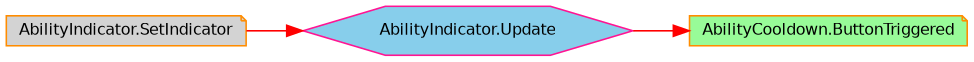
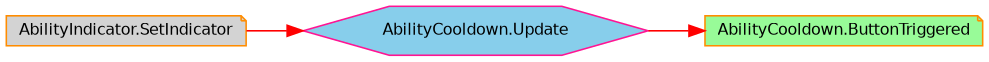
(468, 31) -> (476, 31)
